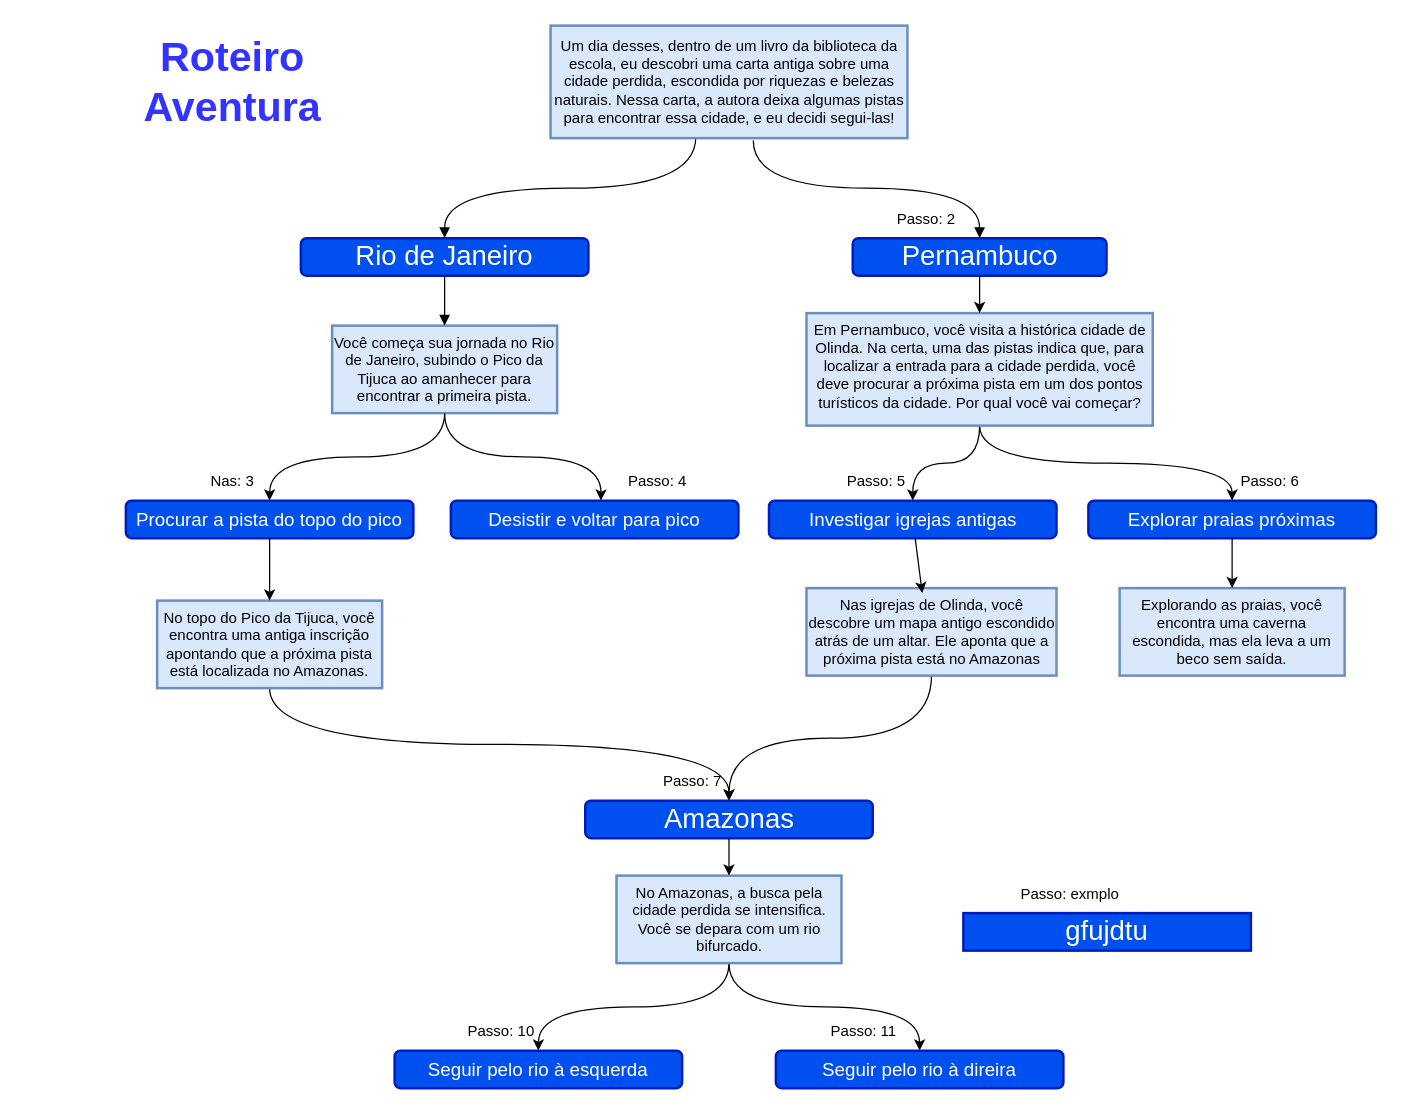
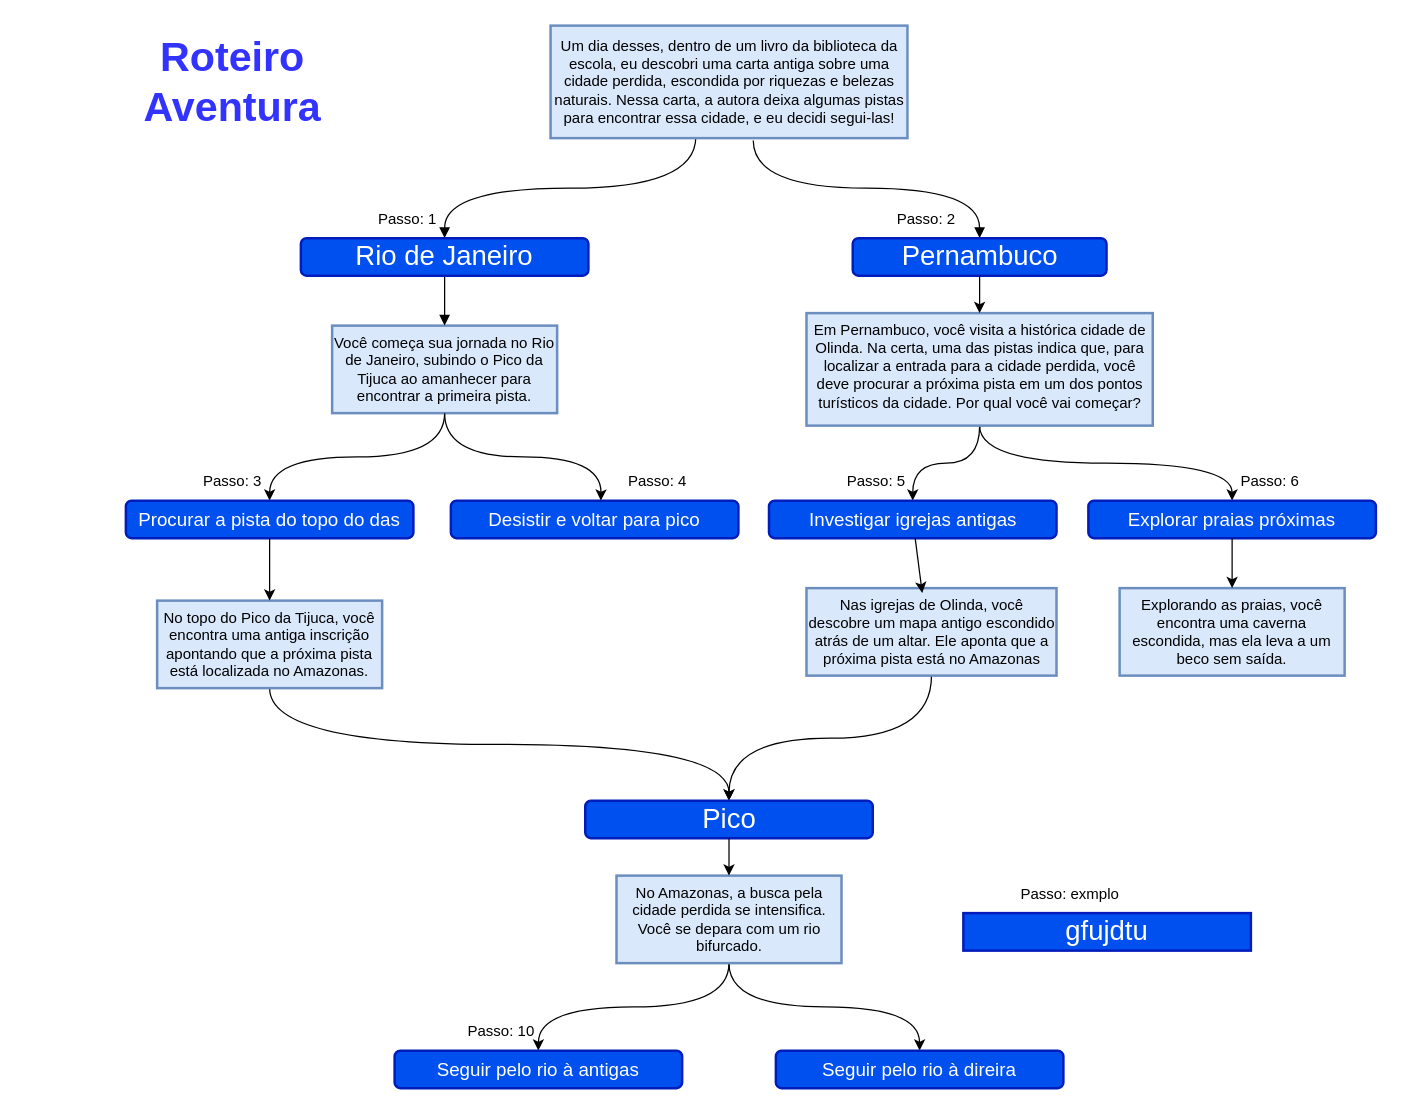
none -> (407, 219)
(233, 482) -> (233, 482)
(269, 519) -> (269, 519)
(691, 782) -> none
(729, 819) -> (729, 819)
(863, 1032) -> none
(538, 1069) -> (538, 1069)
